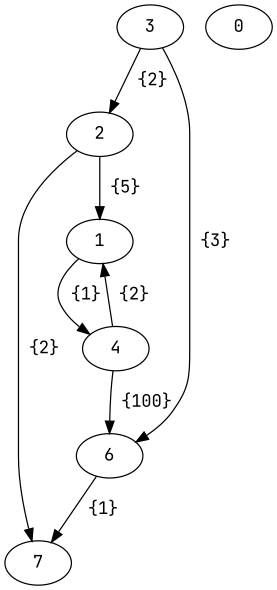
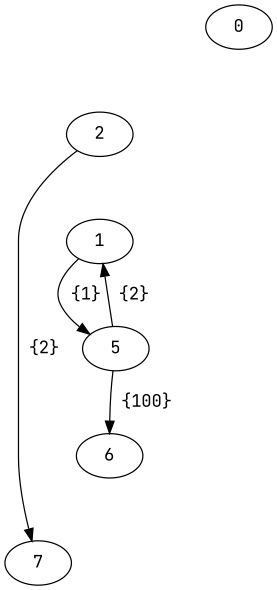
(150, 27) -> none
(100, 182) -> none
(116, 349) -> (116, 349)
(78, 504) -> none
